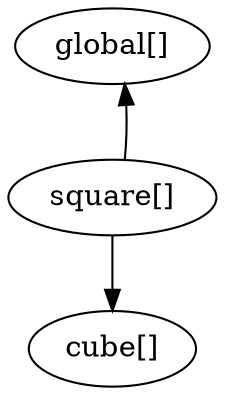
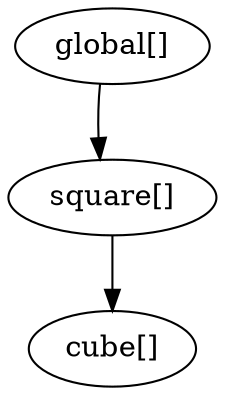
(126, 132) -> (98, 111)
